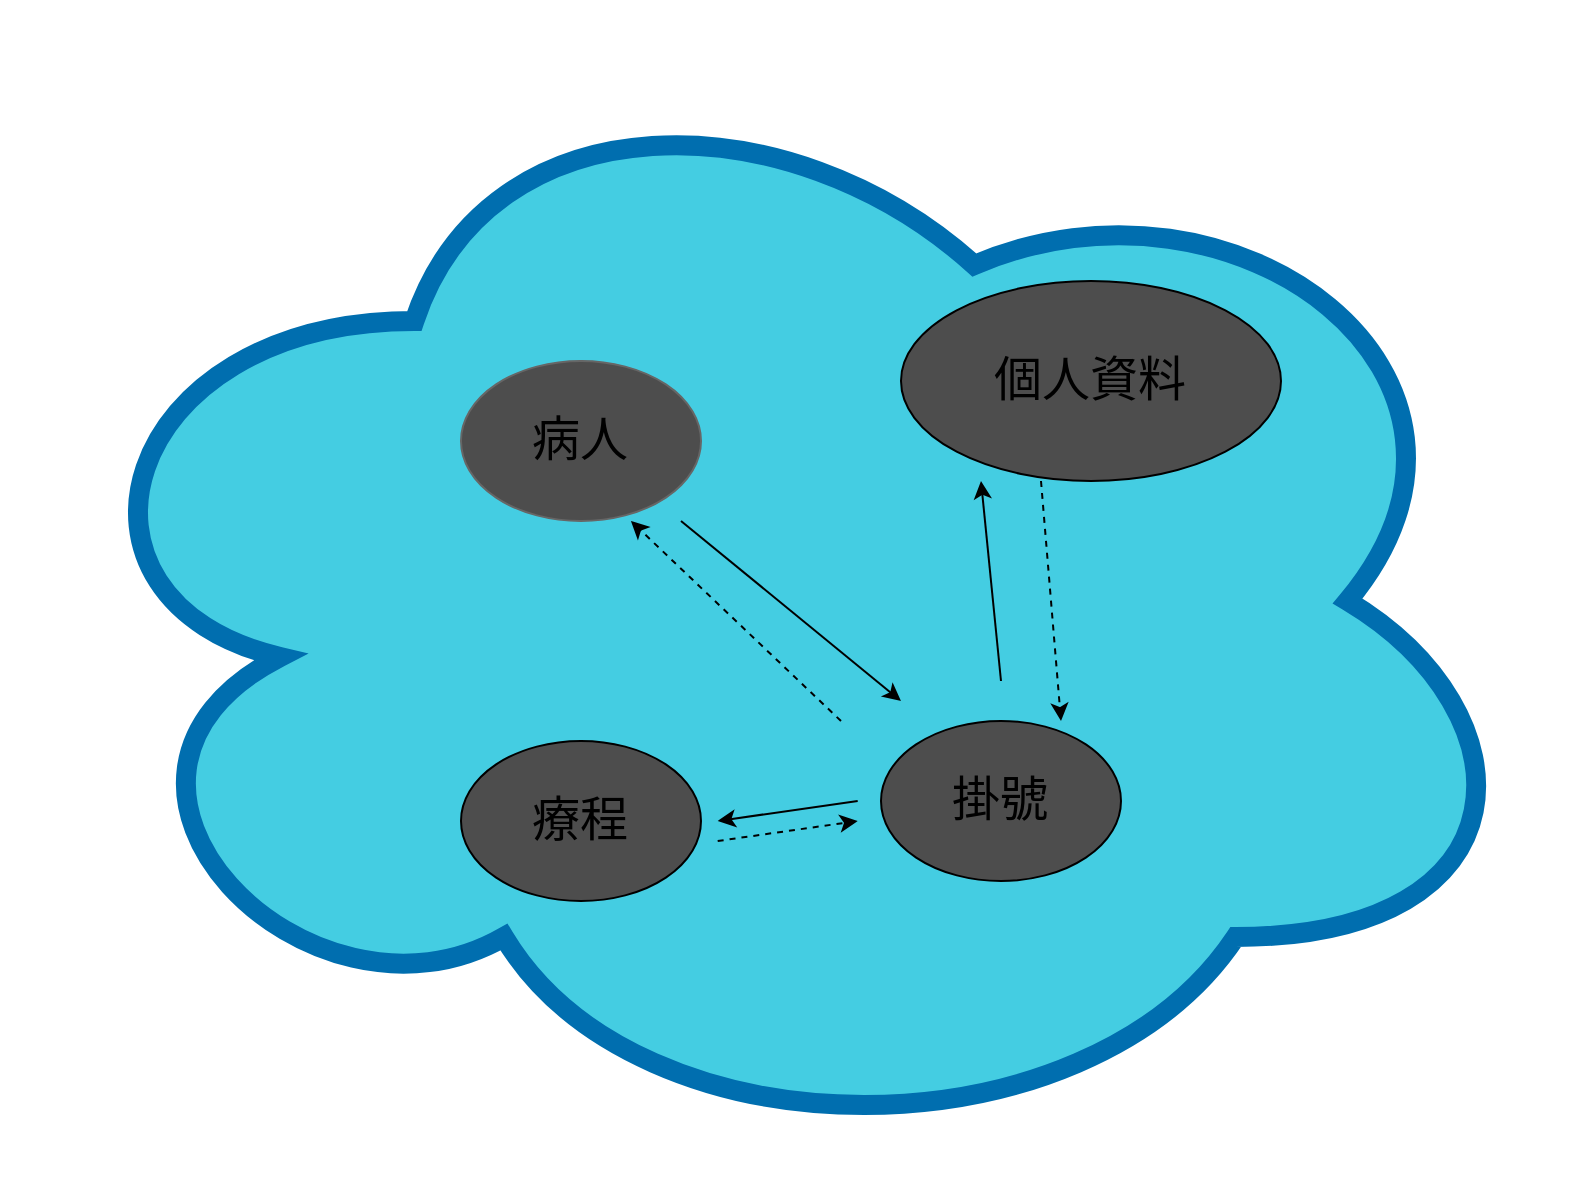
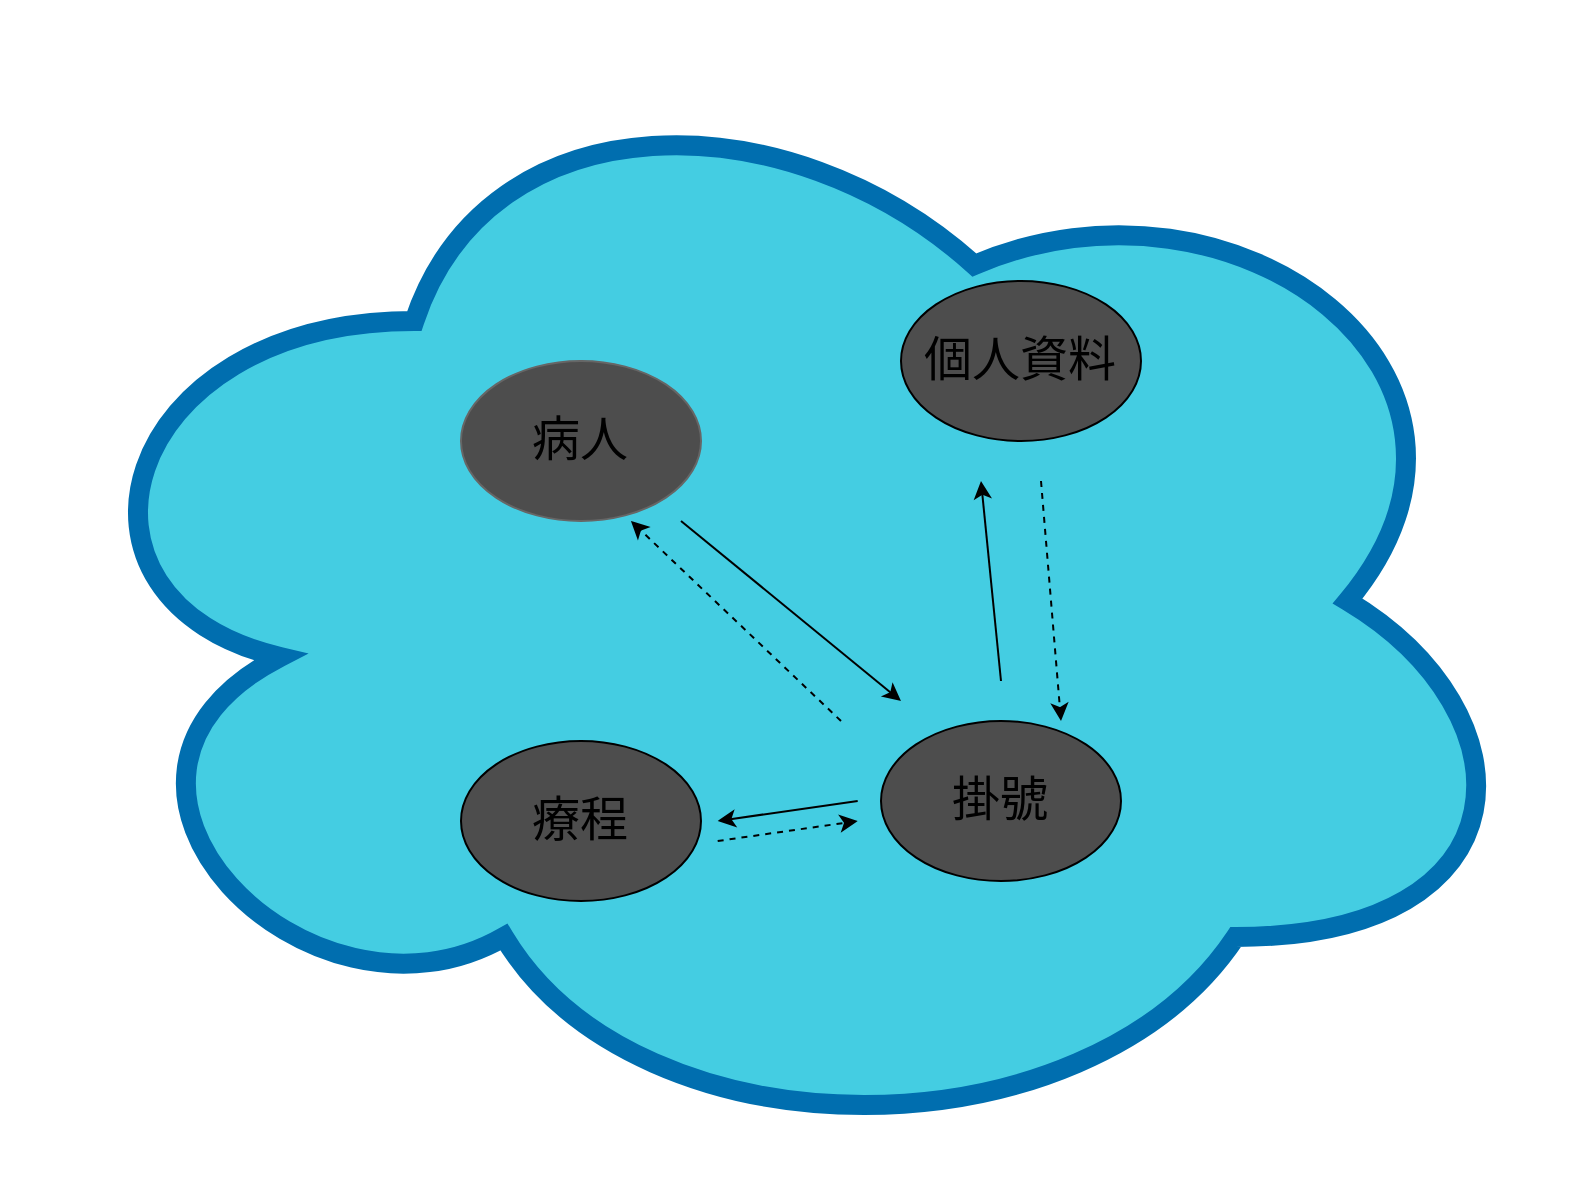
(1091, 381) -> (1021, 361)
